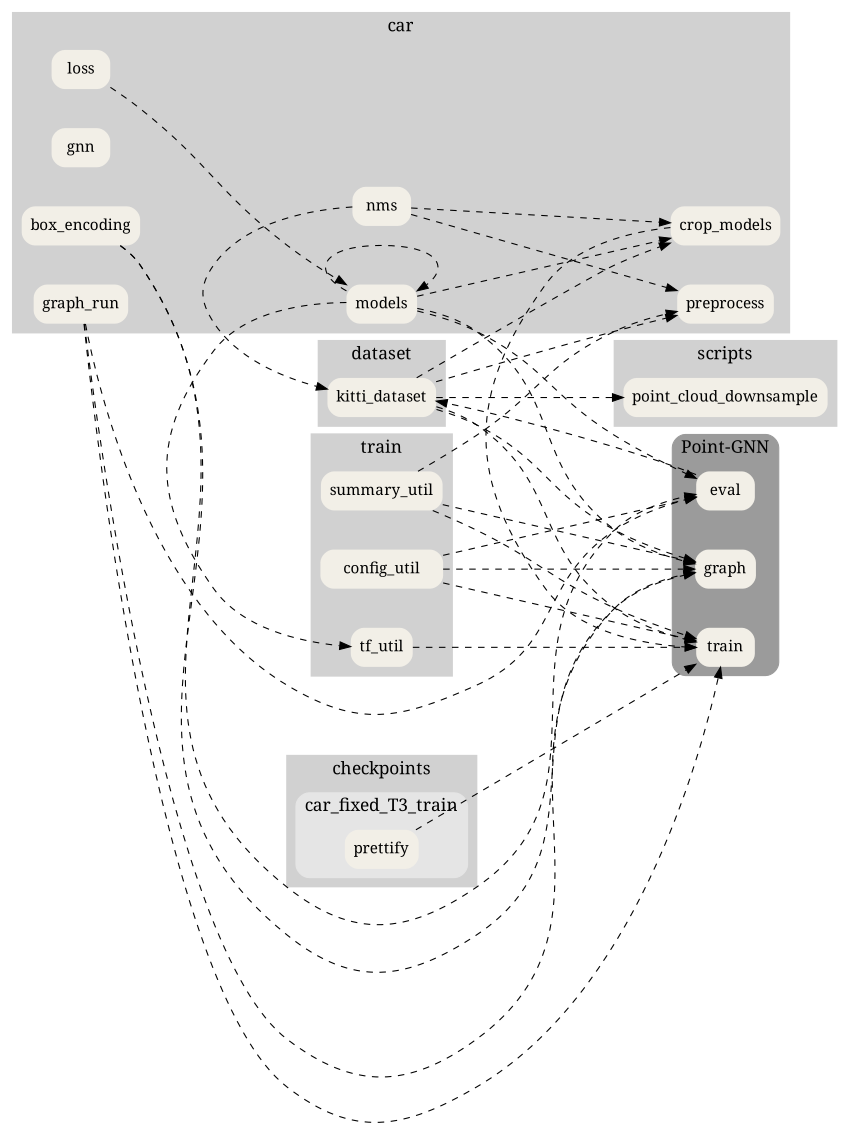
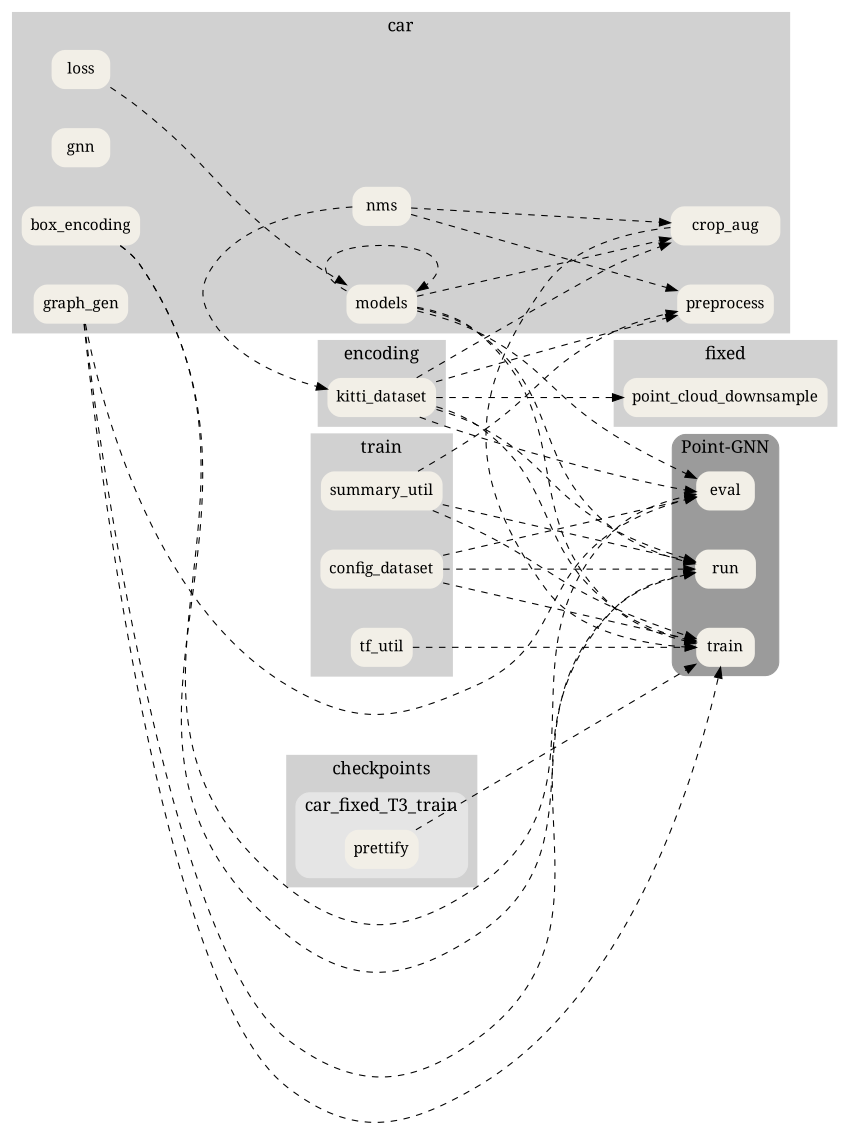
(726, 226) -> (726, 226)
(81, 304) -> (81, 304)
(382, 355) -> (382, 355)
(726, 355) -> (726, 355)
(573, 435) -> (531, 453)
(167, 468) -> (546, 464)
(382, 569) -> (382, 569)
(726, 569) -> (726, 569)
